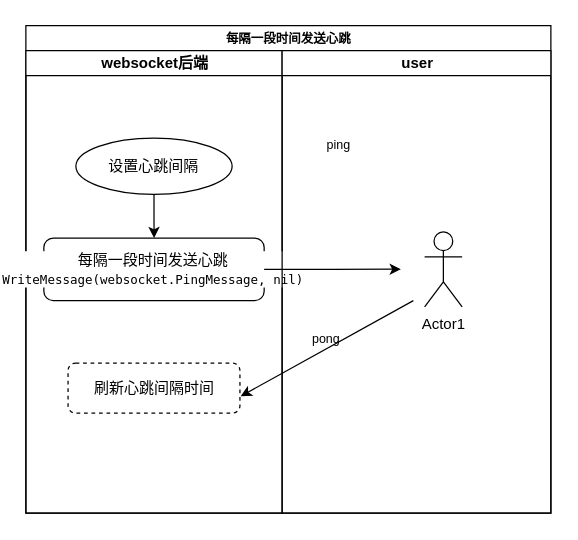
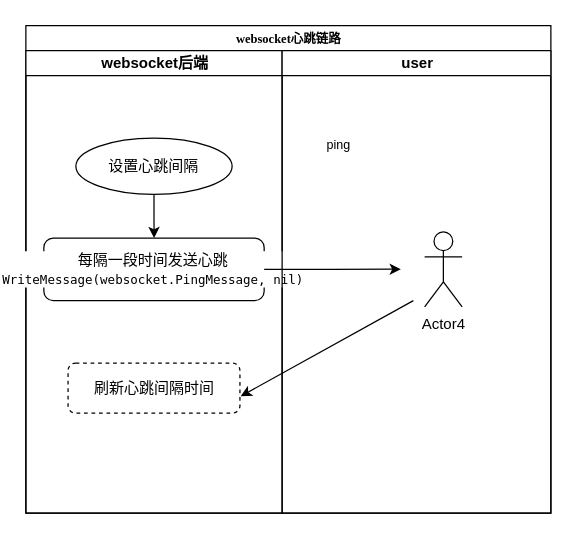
(289, 38) -> (289, 38)
(444, 325) -> (444, 325)
(326, 338) -> none
